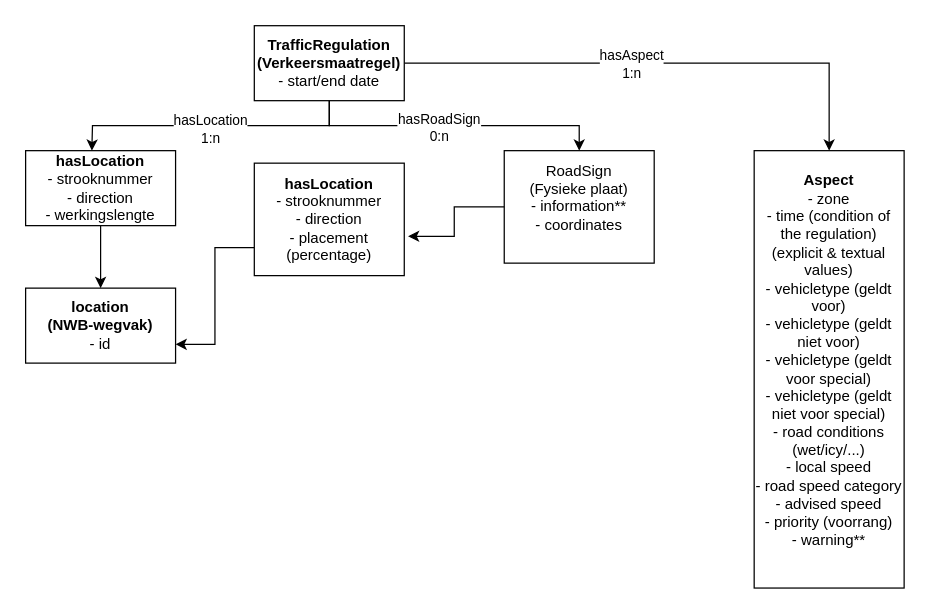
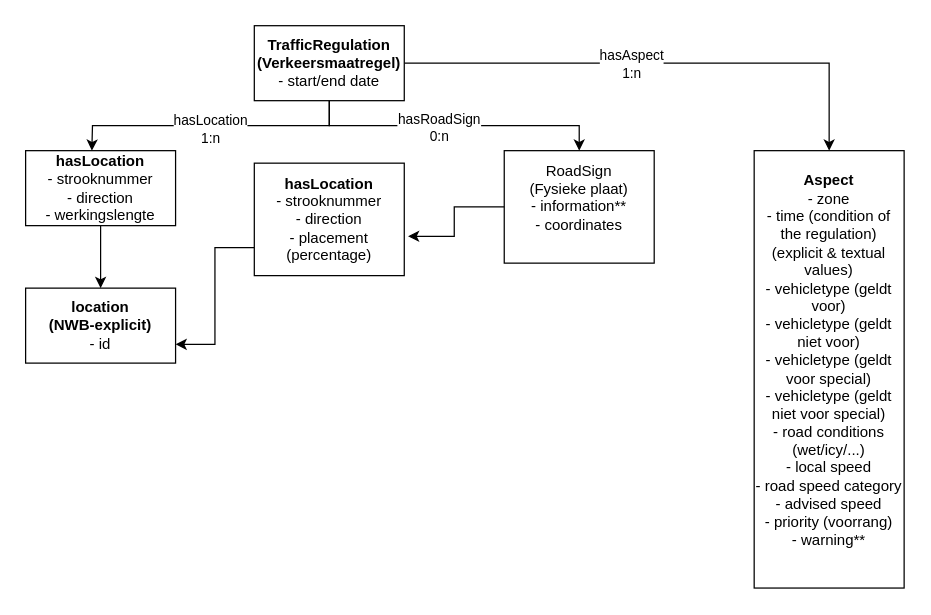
(101, 326) -> (101, 326)
